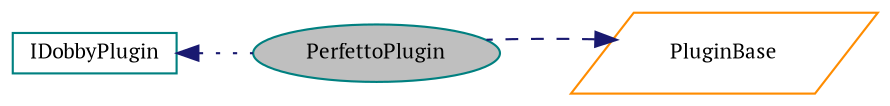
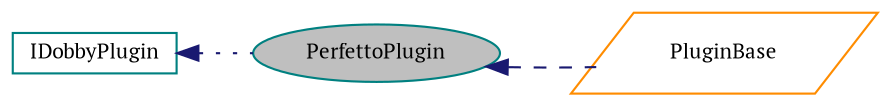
(541, 39) -> (552, 68)
